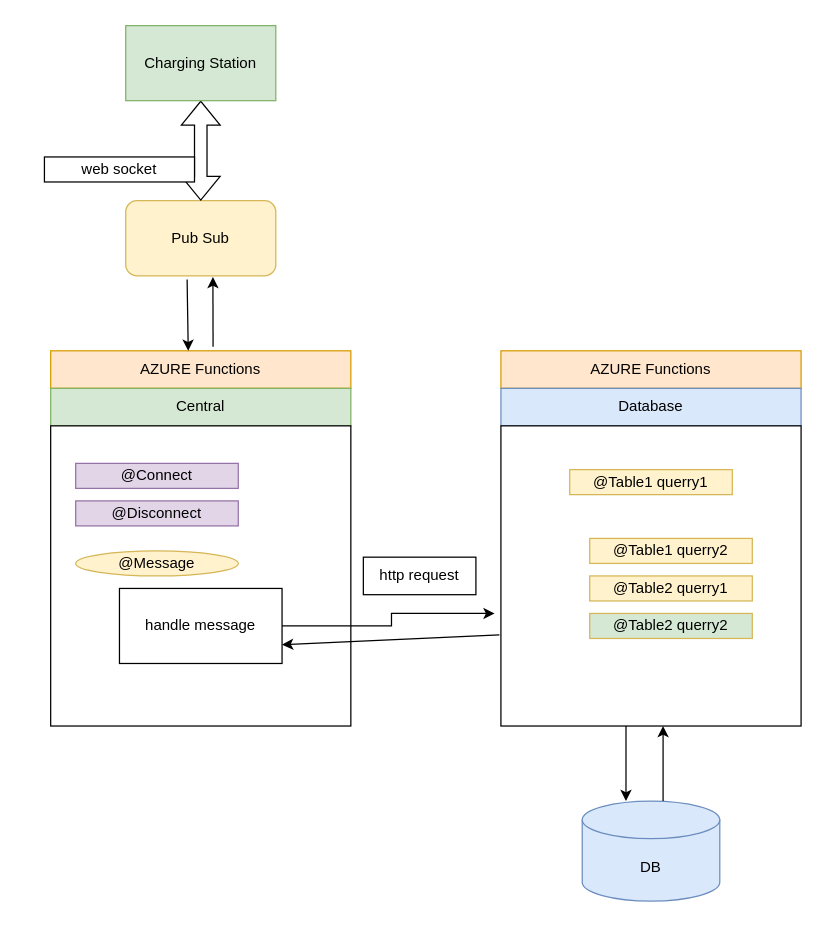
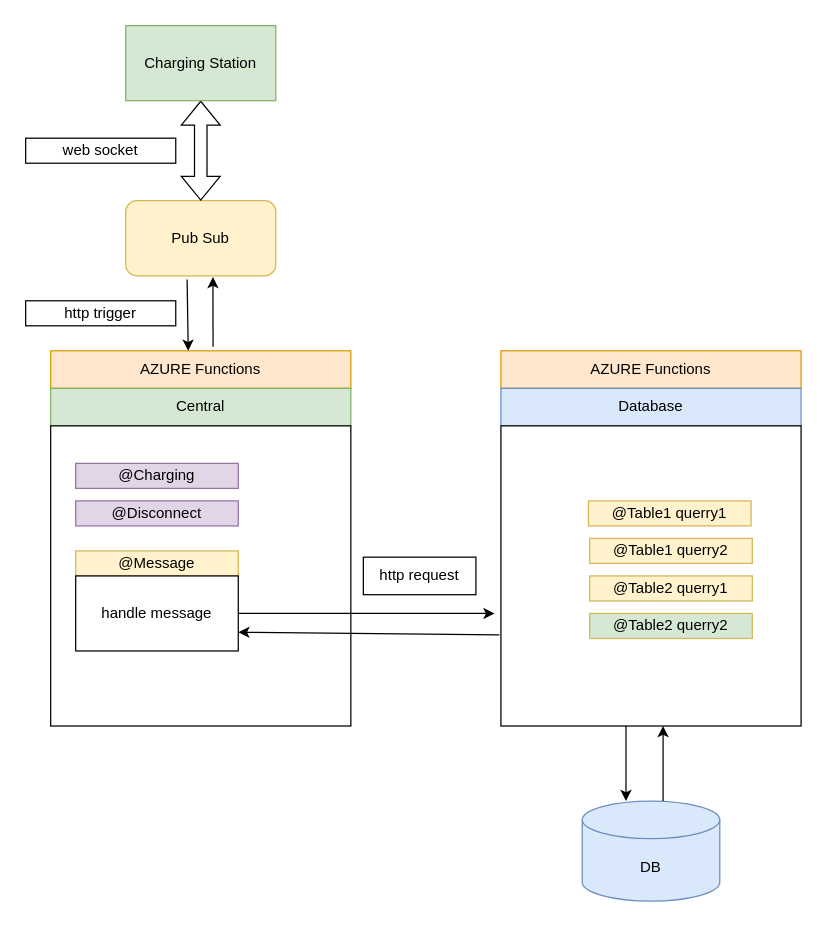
(119, 169) -> (101, 151)
none -> (101, 313)
(157, 476) -> (157, 476)
(651, 482) -> (669, 513)
(157, 563) -> (157, 563)
(201, 626) -> (157, 613)
